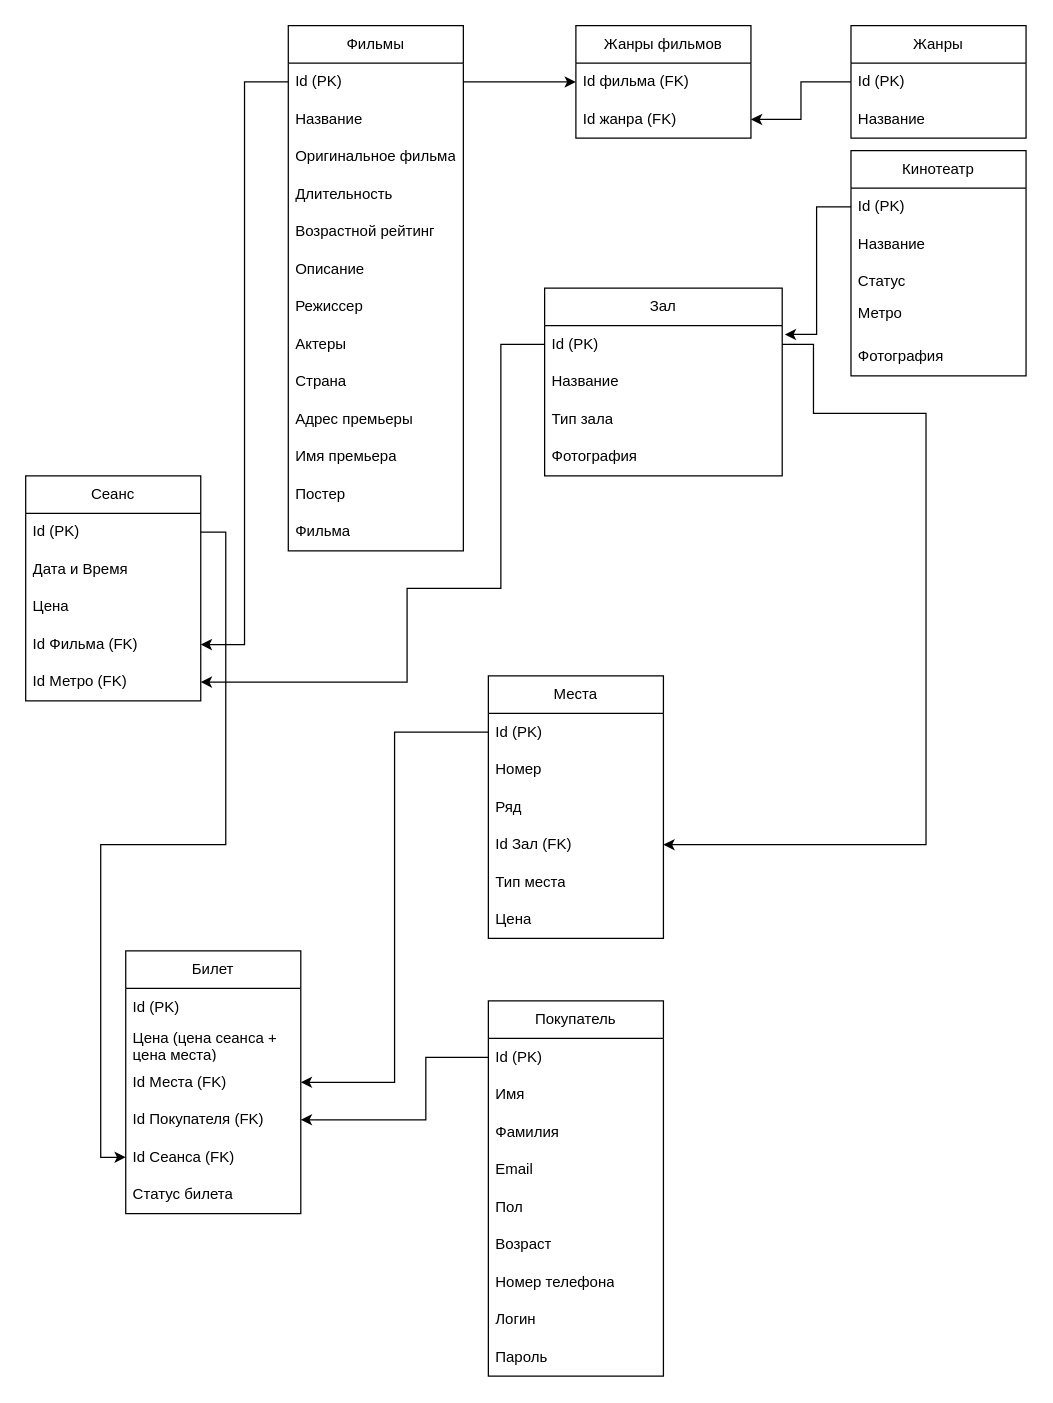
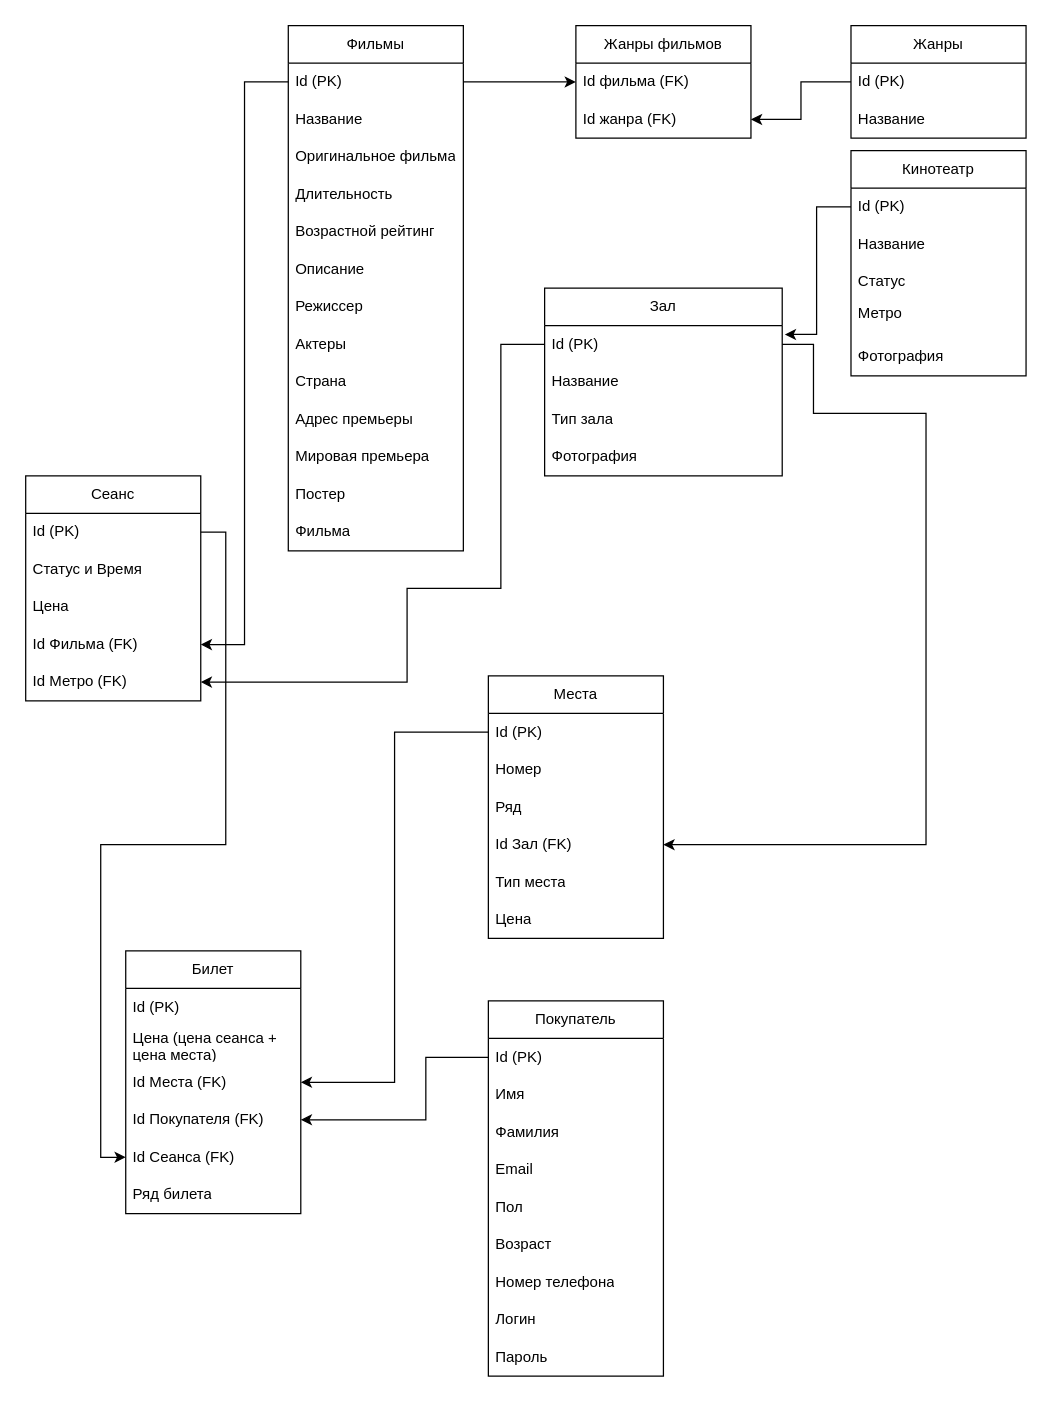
(344, 457) -> (361, 457)
(80, 569) -> (88, 569)
(186, 1194) -> (173, 1194)
